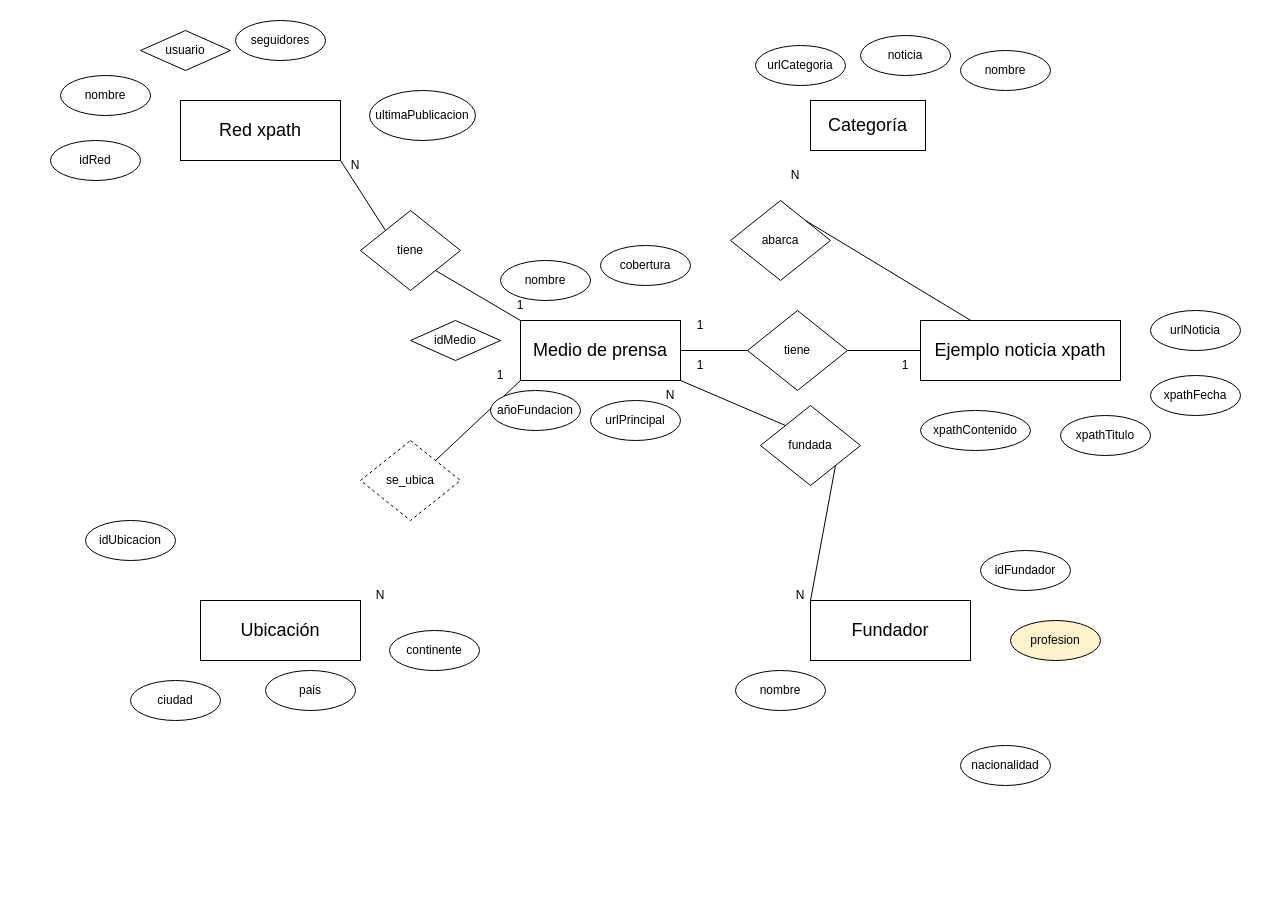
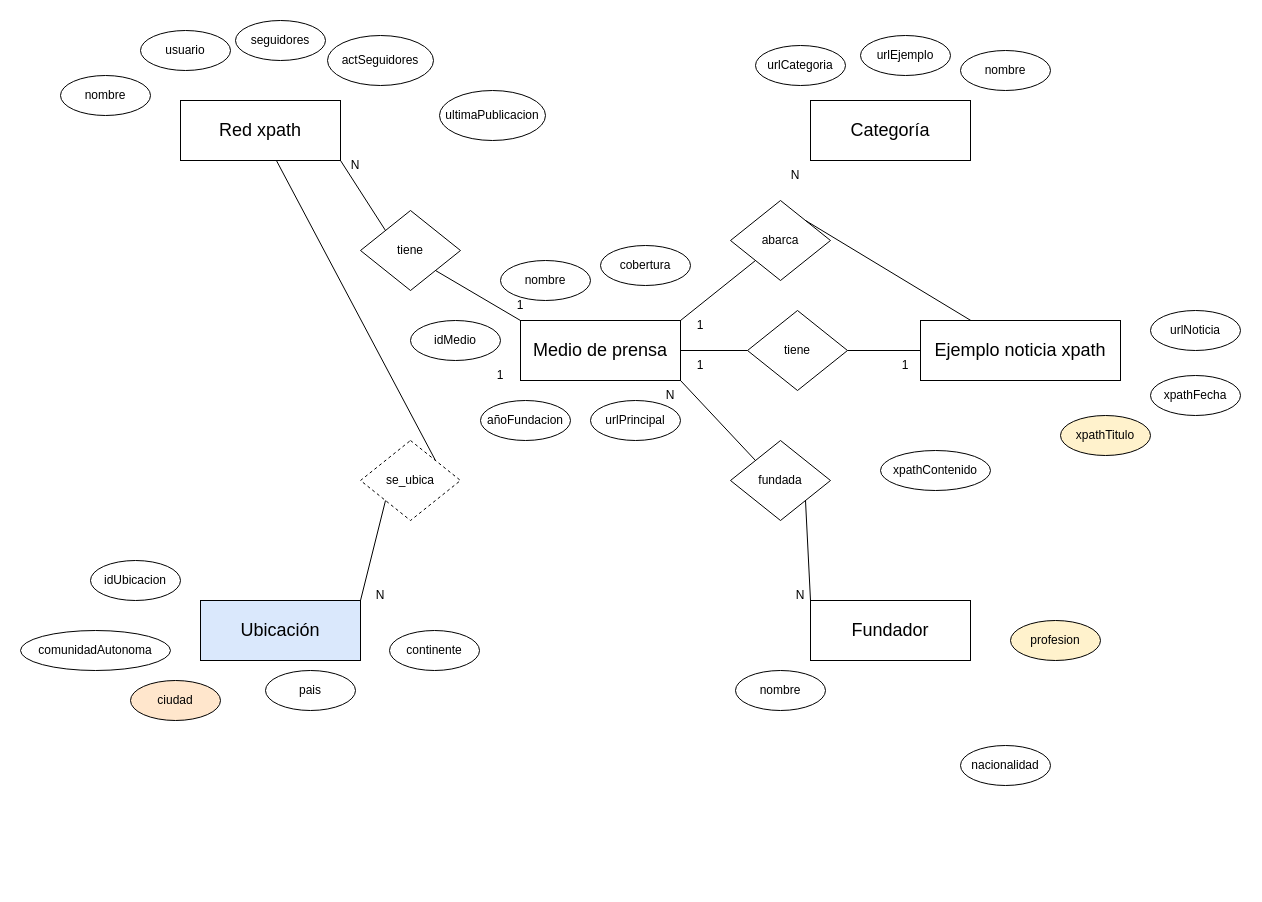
(186, 51) -> (186, 51)
(906, 56) -> (906, 56)
none -> (381, 61)
(423, 116) -> (493, 116)
(868, 126) -> (891, 131)
(96, 161) -> none
none -> (718, 291)
(456, 341) -> (456, 341)
(536, 411) -> (526, 421)
(478, 421) -> (356, 311)
(976, 431) -> (936, 471)
(1106, 436) -> (1106, 436)
(811, 446) -> (781, 481)
(131, 541) -> (136, 581)
none -> (373, 551)
(1026, 571) -> none
(281, 631) -> (281, 631)
none -> (96, 651)
(176, 701) -> (176, 701)
